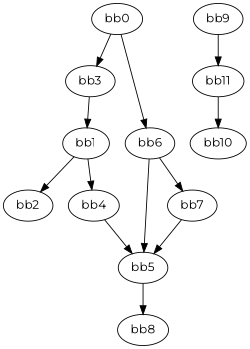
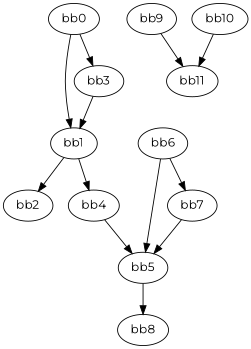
(132, 77) -> (65, 77)
(218, 108) -> (208, 46)
